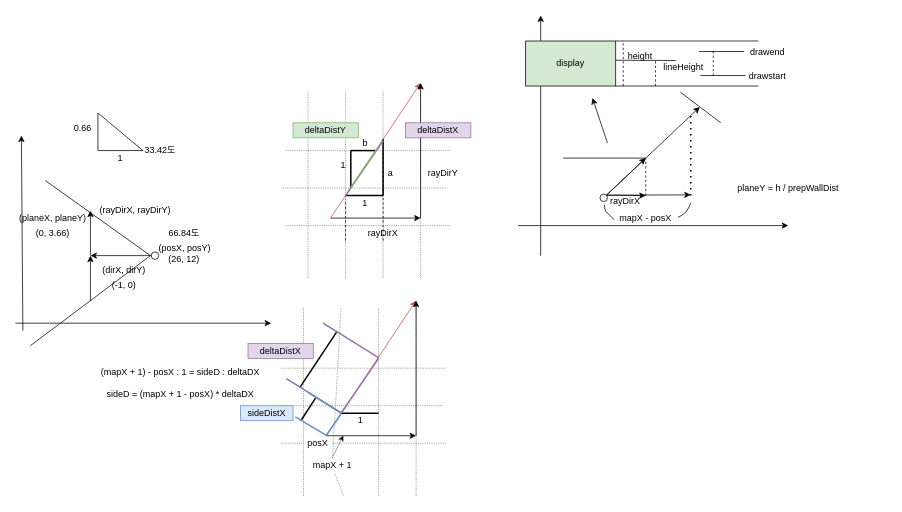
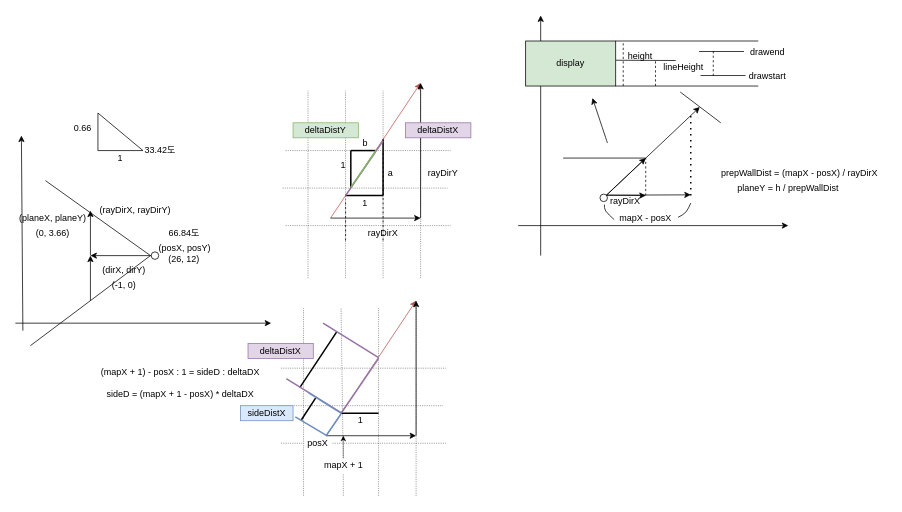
none -> (799, 173)
(332, 465) -> (343, 465)
